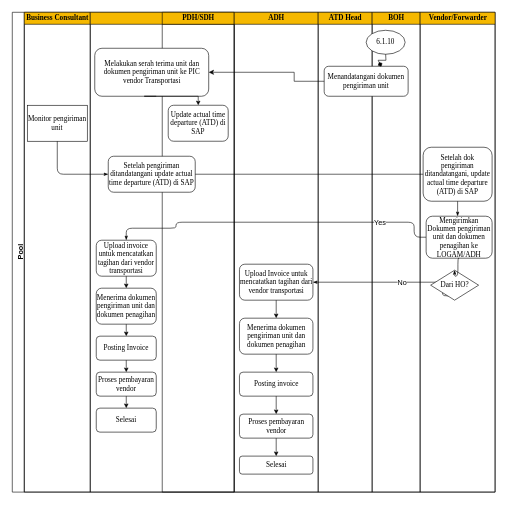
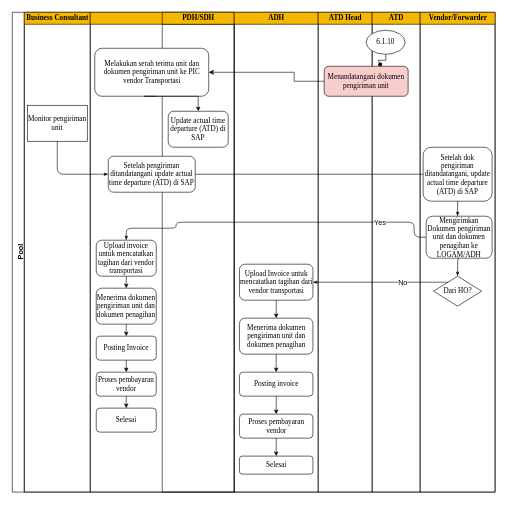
(397, 18) -> (397, 18)
(366, 81) -> (366, 81)
(198, 123) -> (198, 129)
(455, 285) -> (458, 291)
